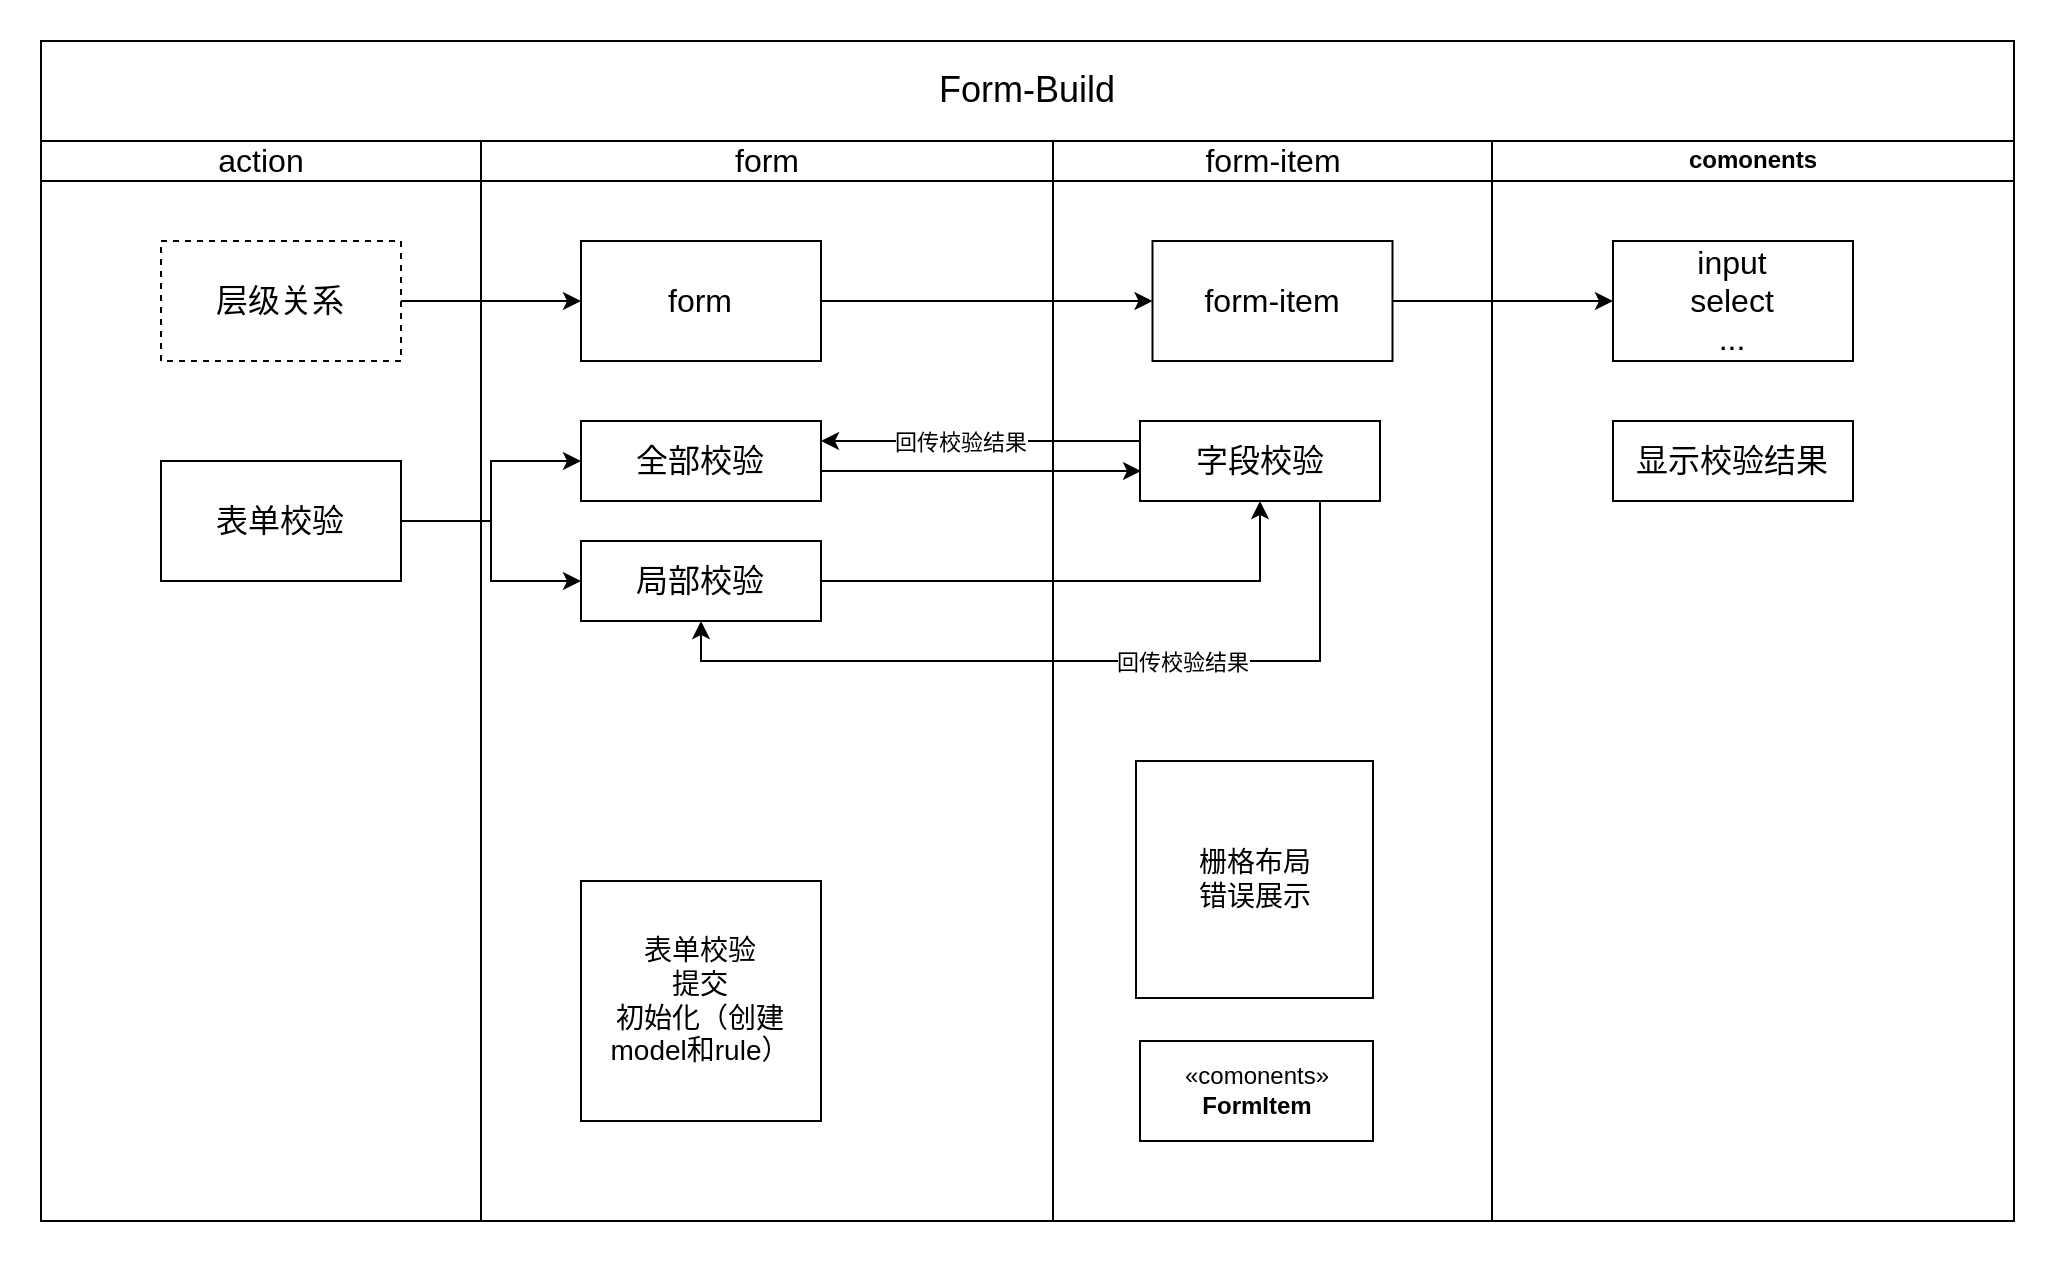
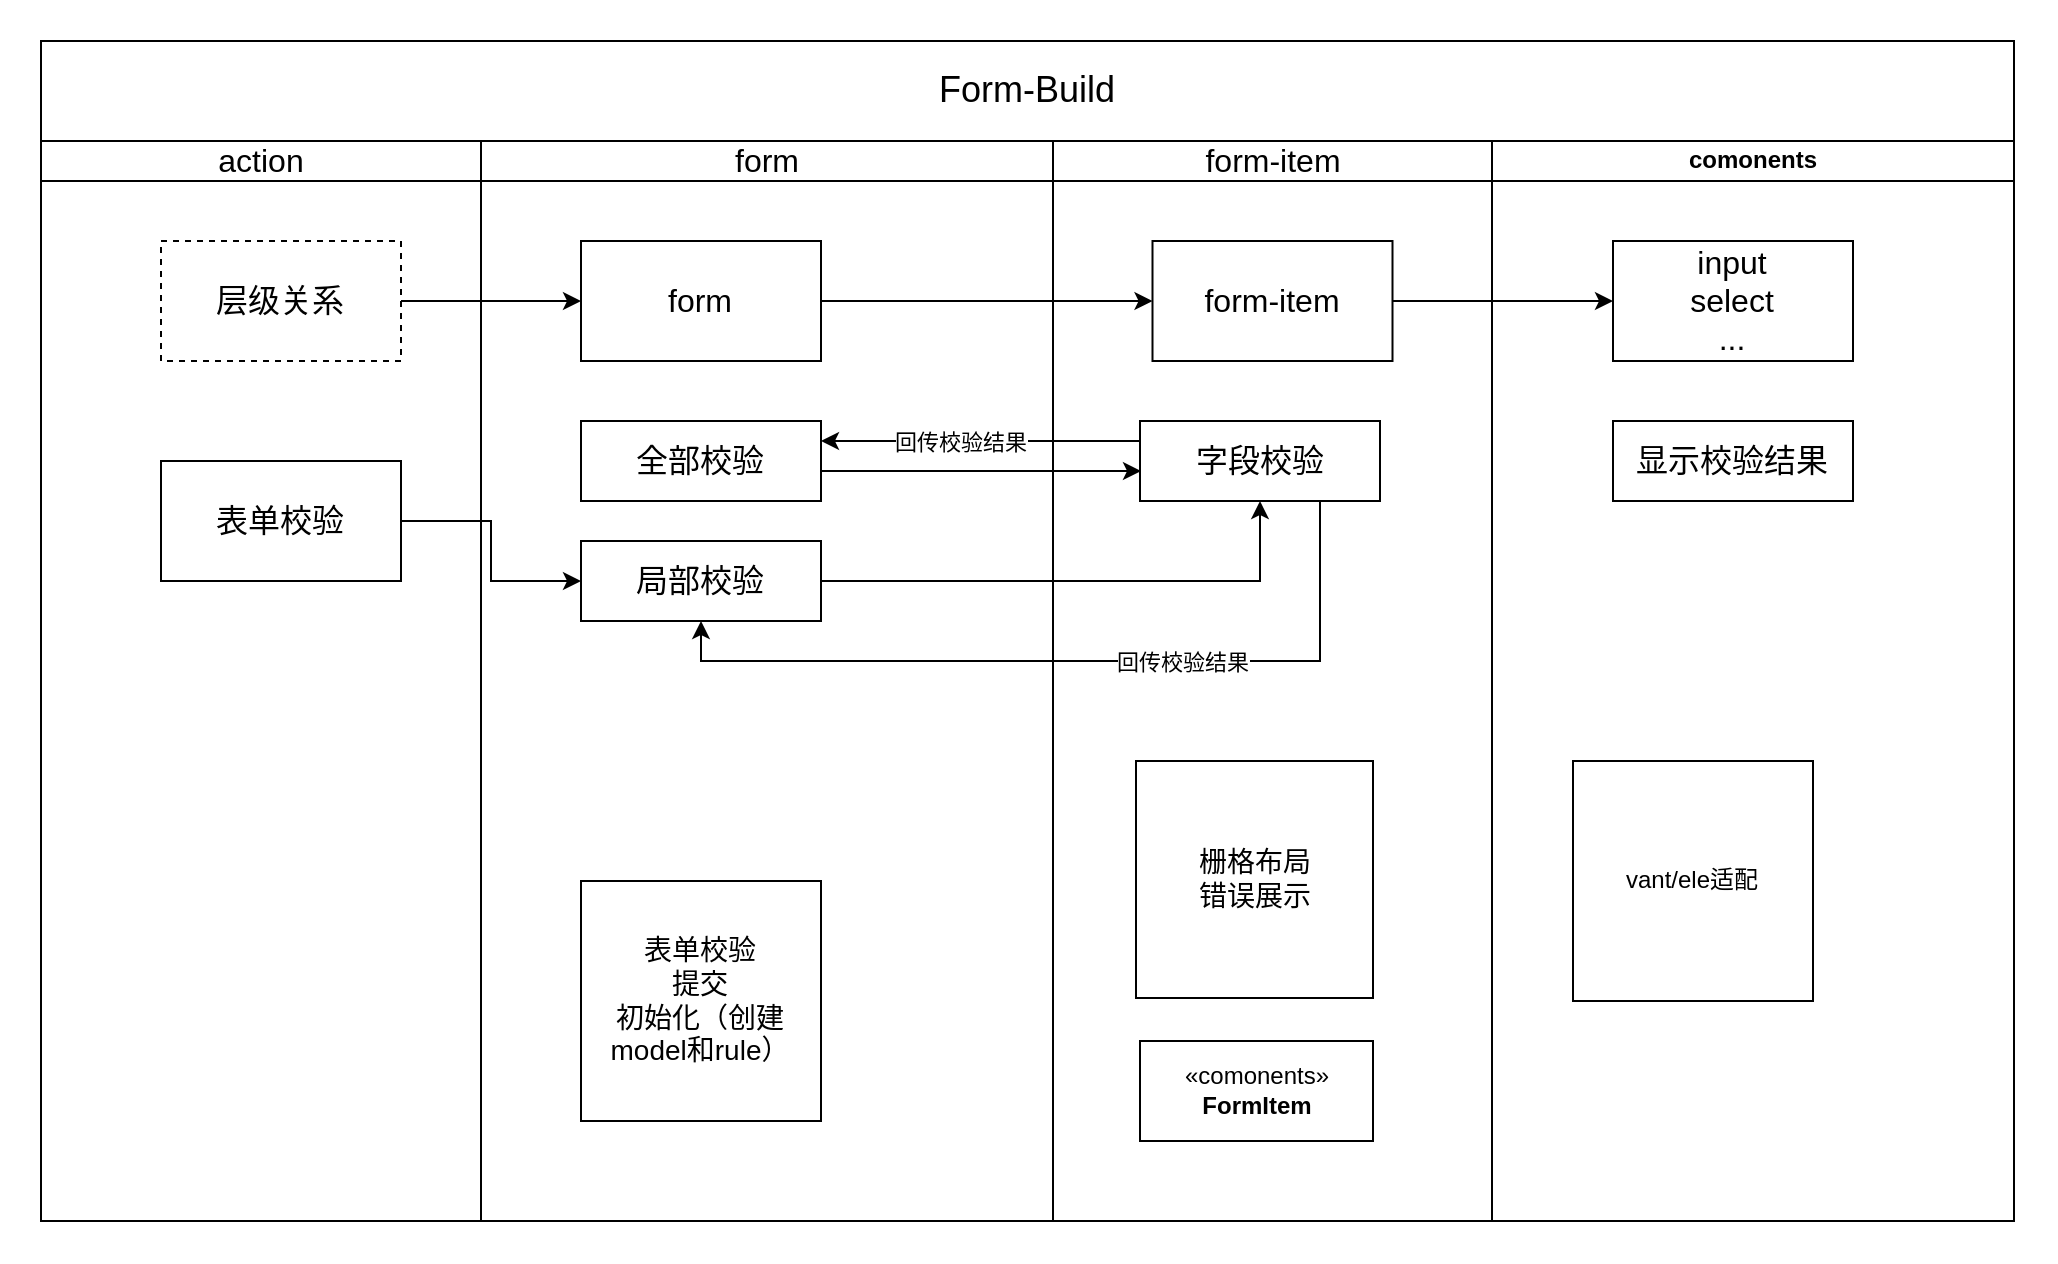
(501, 461) -> none
none -> (1693, 881)
